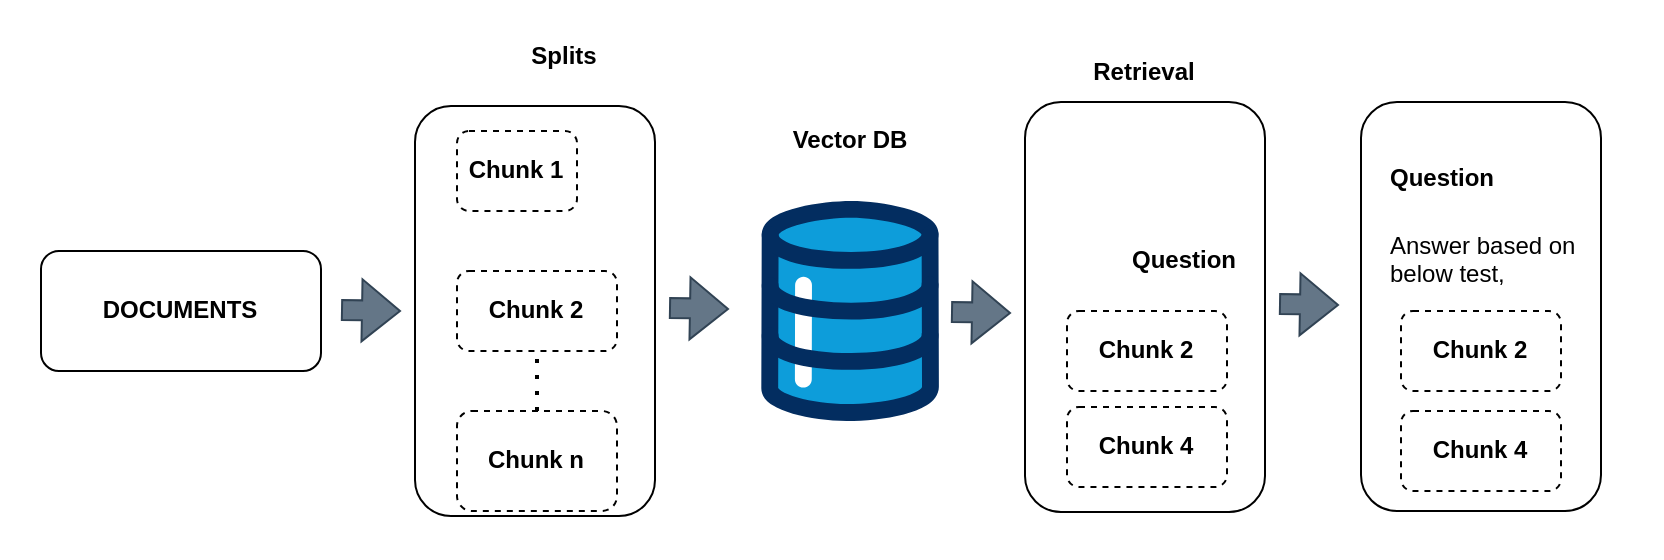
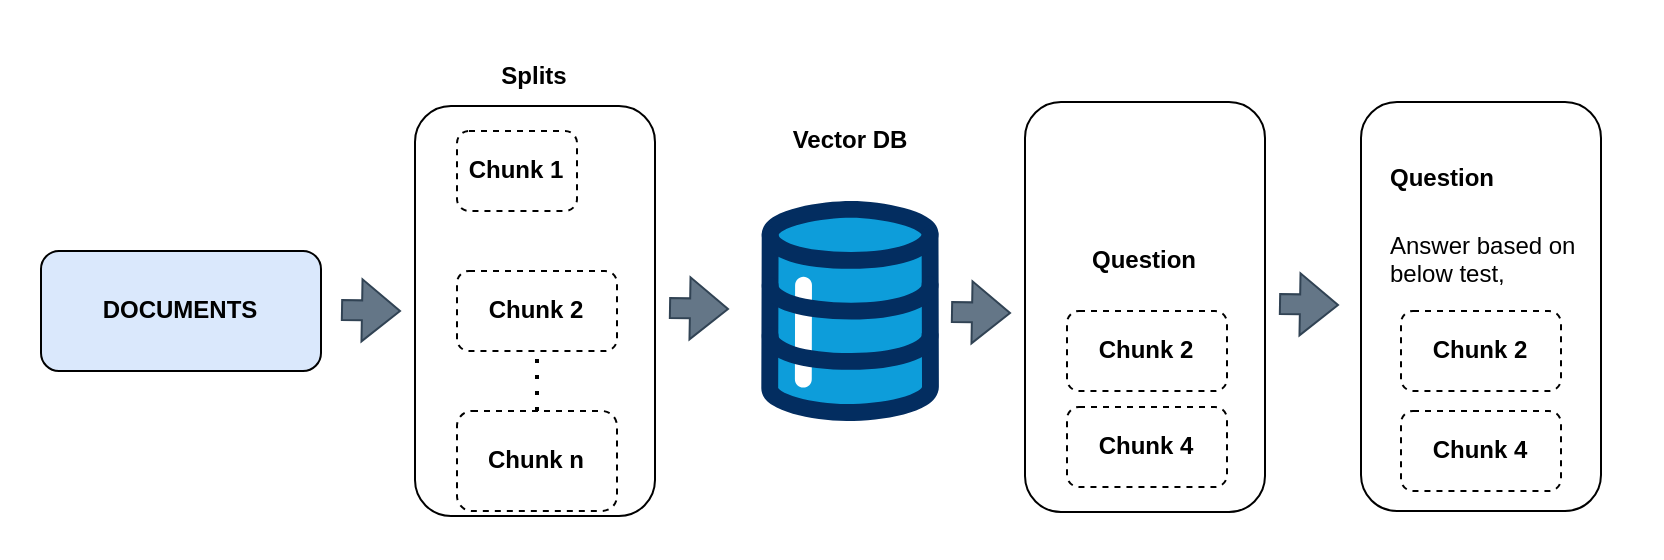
(565, 56) -> (535, 76)
(1145, 72) -> none
(1185, 261) -> (1145, 261)
(181, 311) -> (181, 311)
